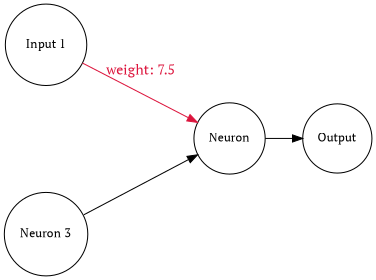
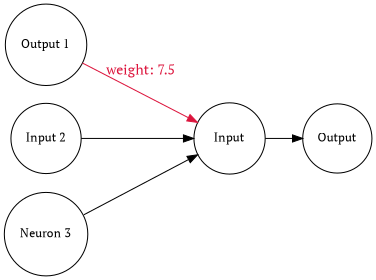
(46, 45) -> (46, 45)
none -> (46, 138)
(230, 138) -> (230, 138)
